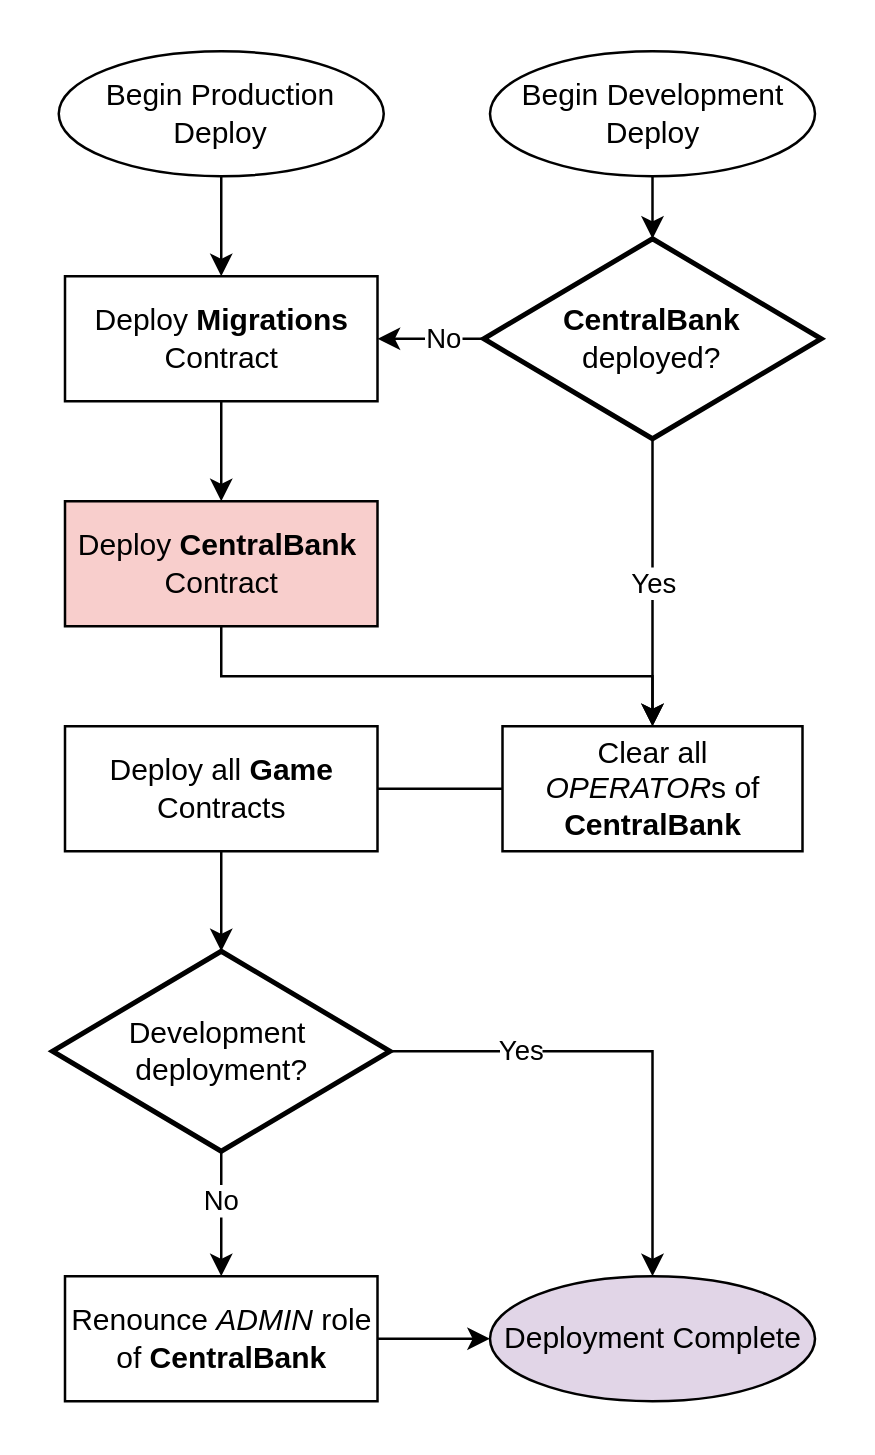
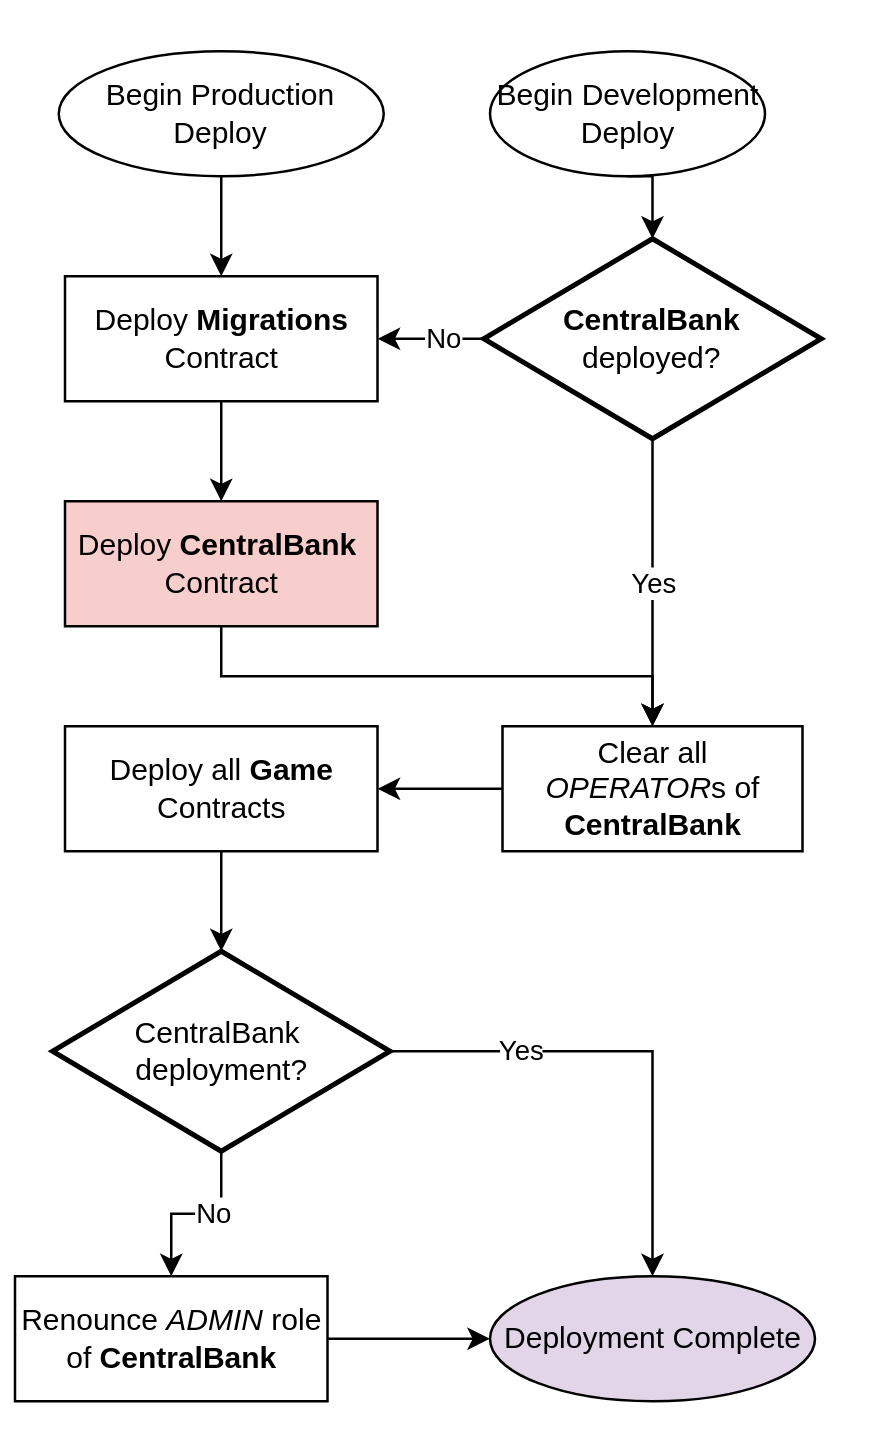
(653, 114) -> (628, 114)
(389, 789) -> (395, 789)
(223, 1051) -> (223, 1051)
(221, 1339) -> (171, 1339)
